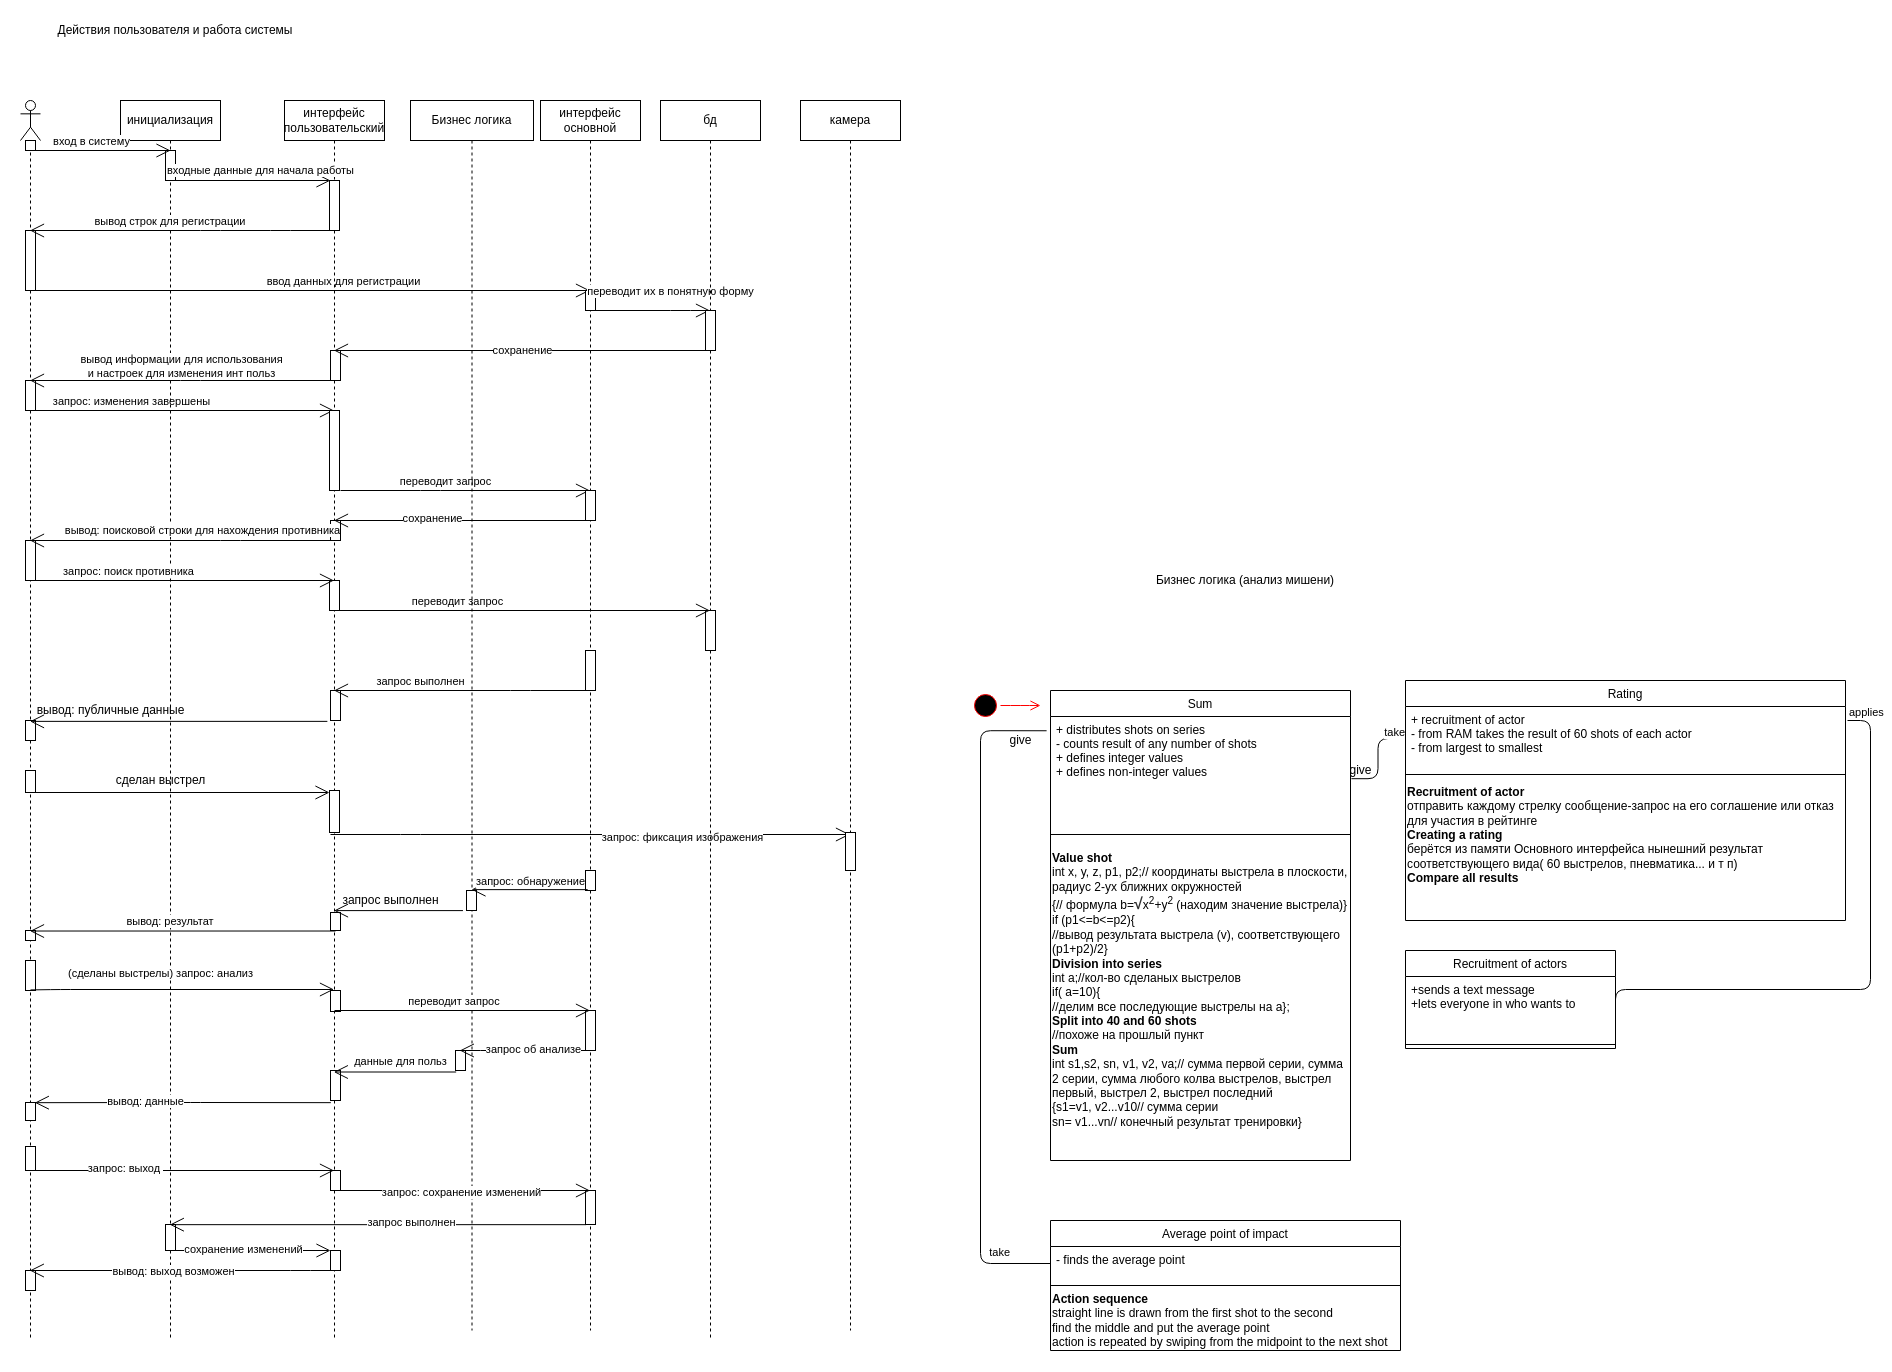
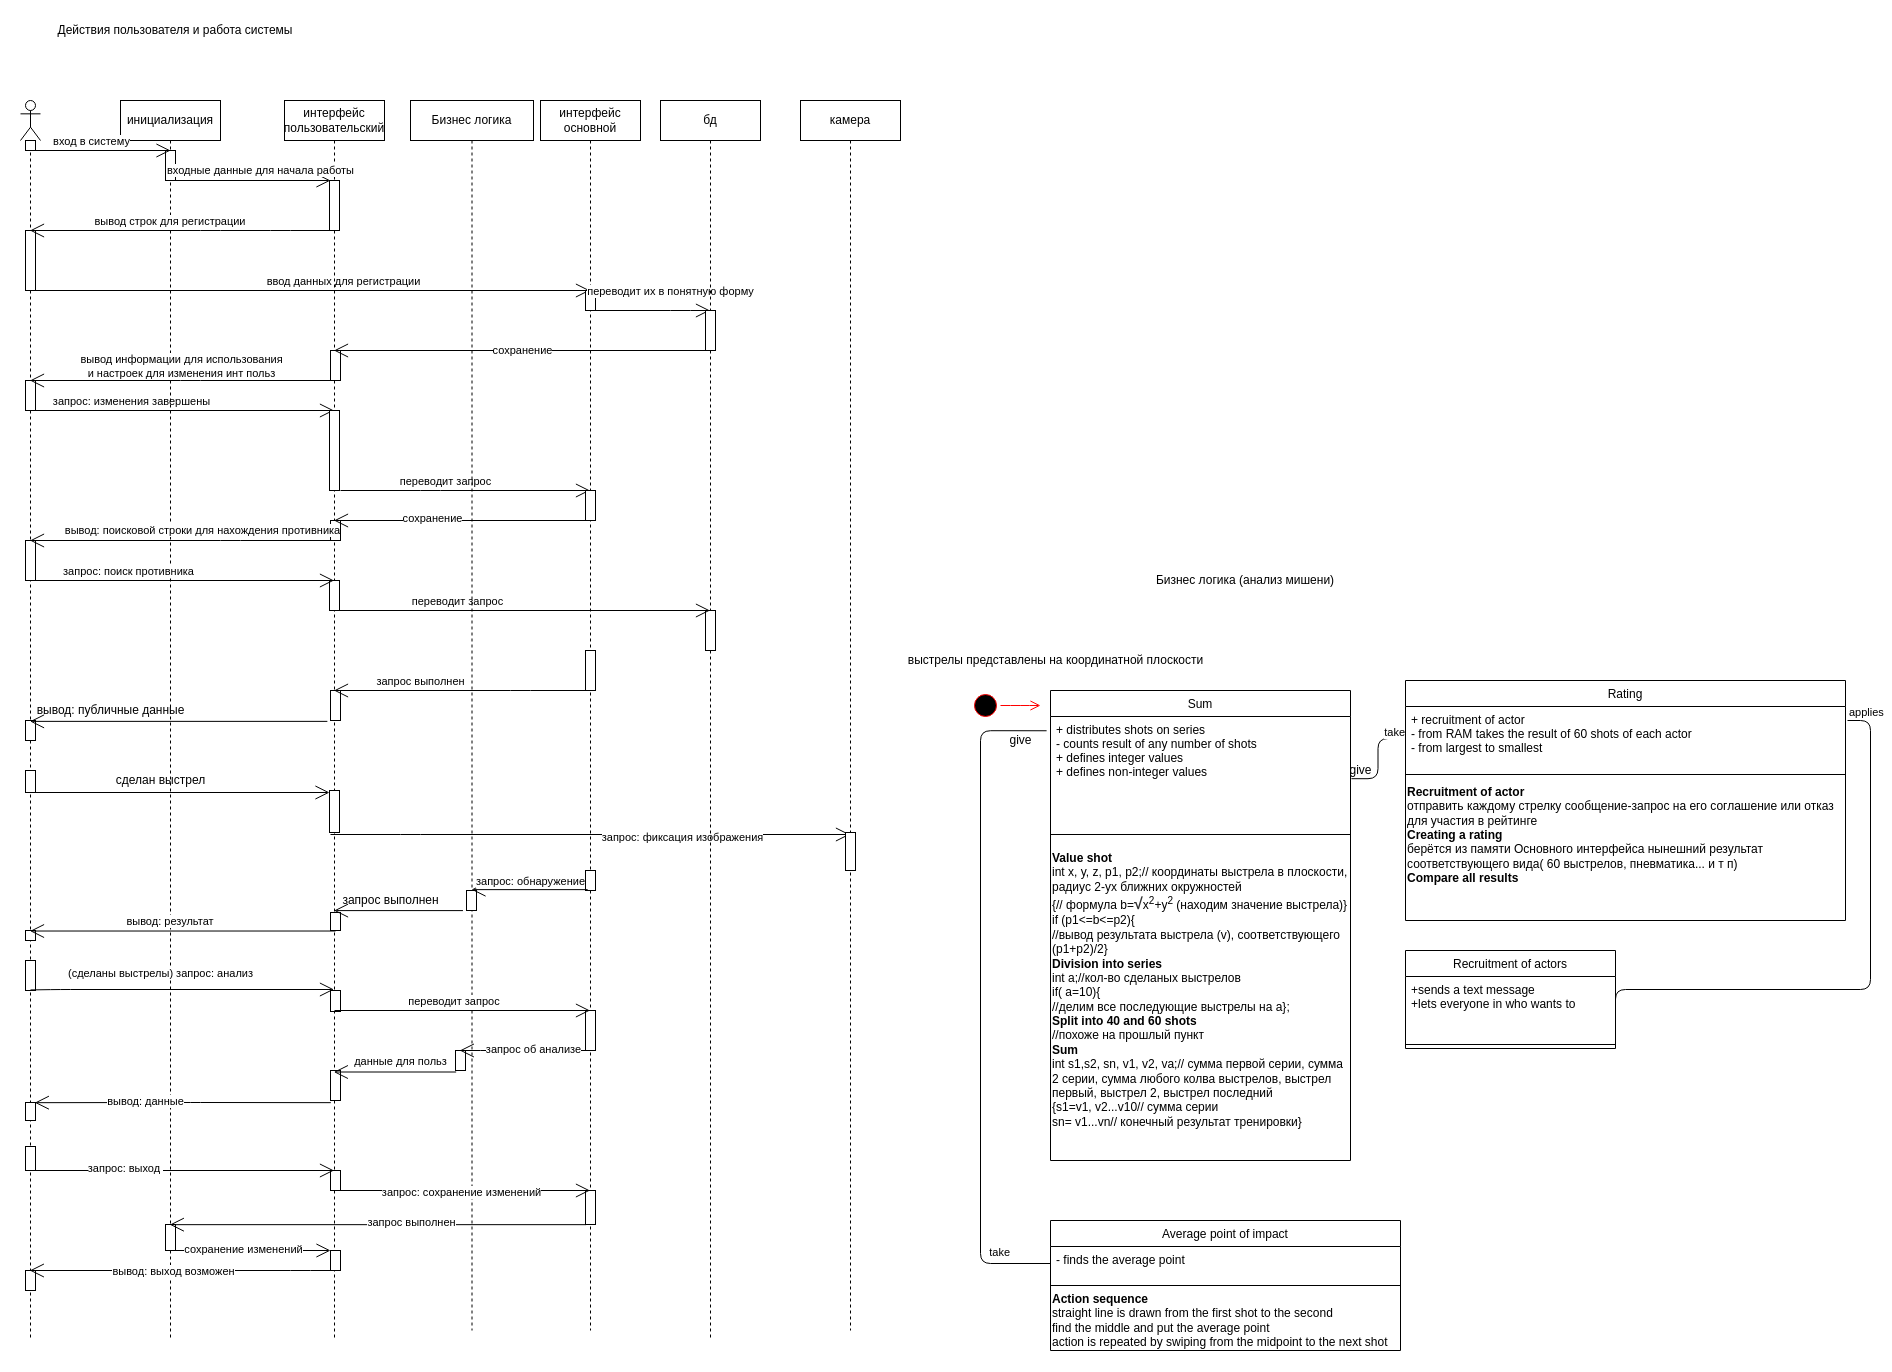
none -> (1056, 661)
